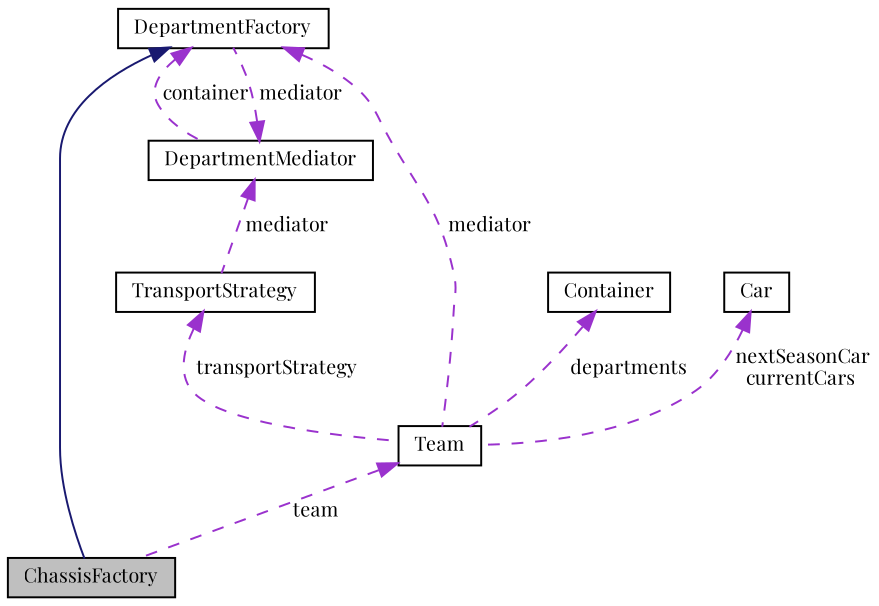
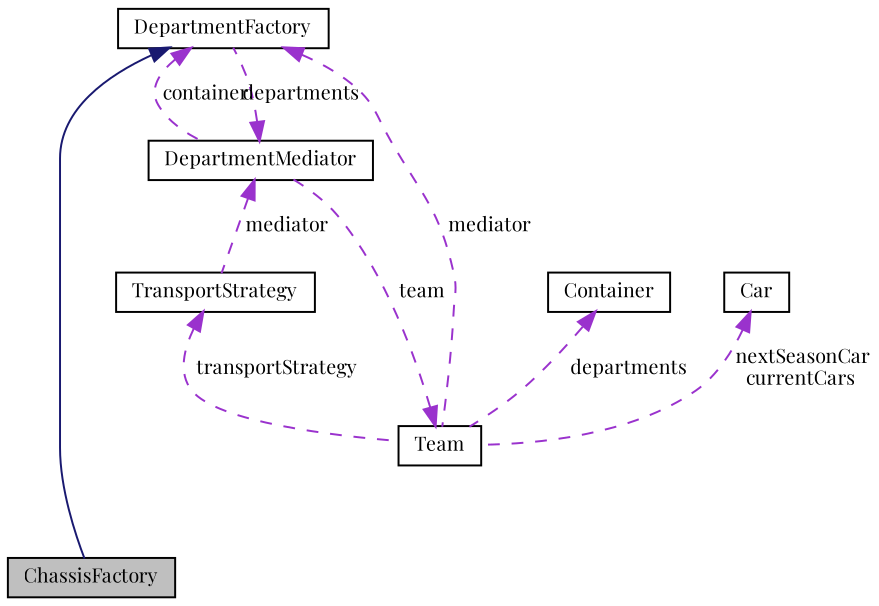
(299, 94) -> (299, 94)
(258, 514) -> (380, 281)
